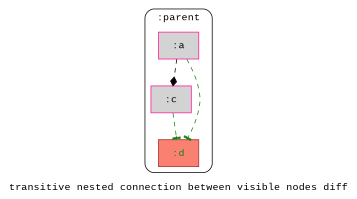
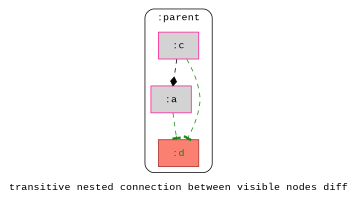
(175, 68) -> (175, 68)
